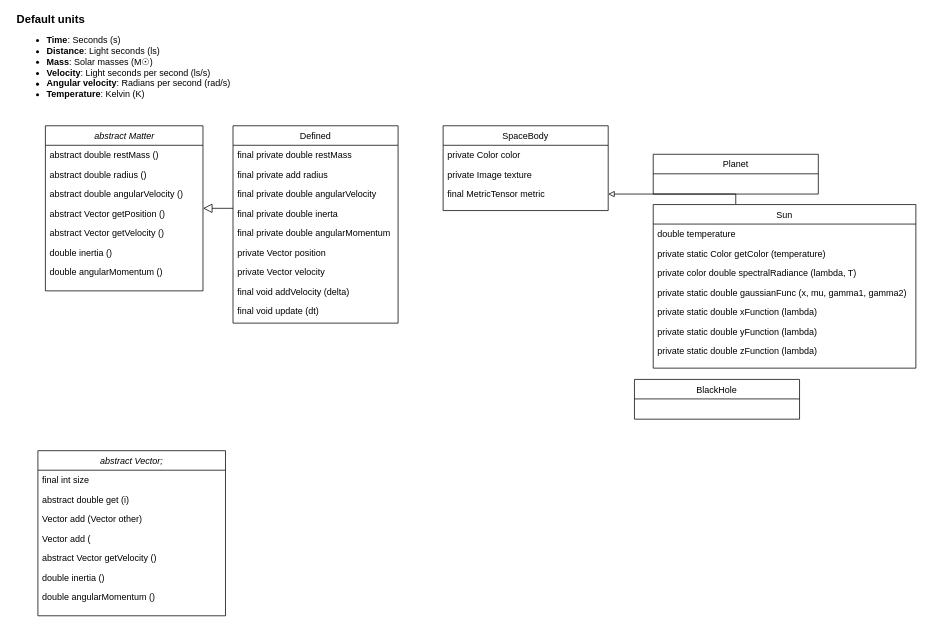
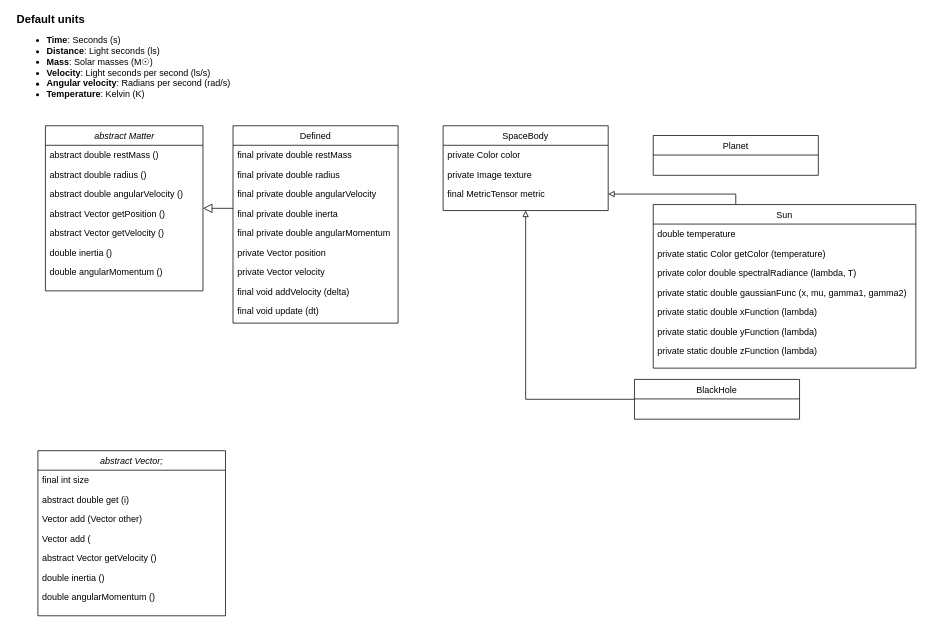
(735, 174) -> (735, 155)
(289, 175) -> (296, 175)
none -> (525, 361)
